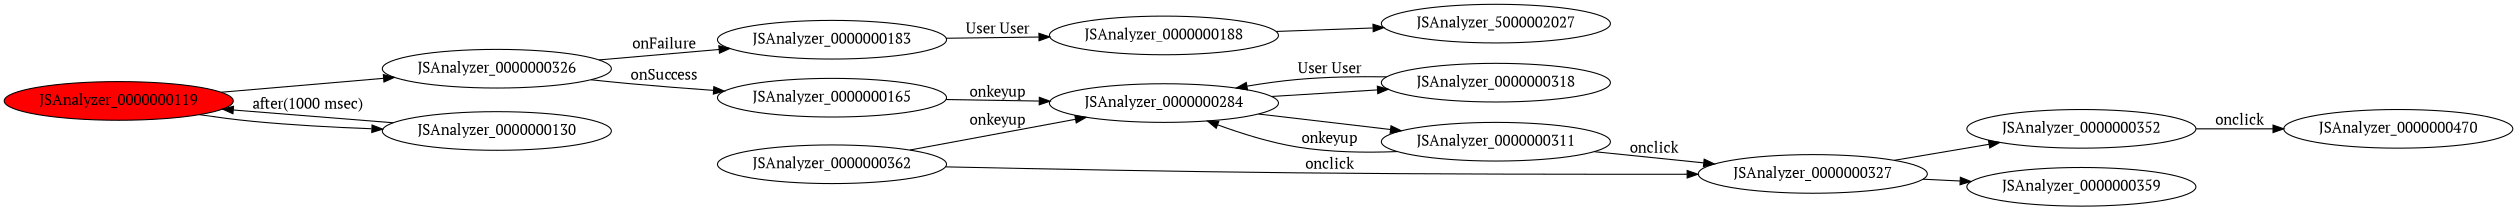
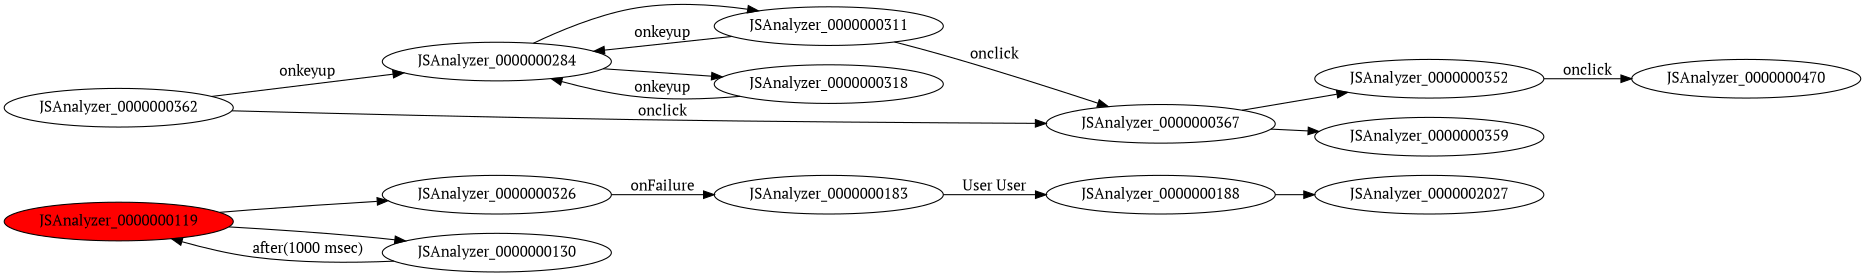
(1496, 24) -> (1429, 195)
(1330, 69) -> (663, 88)
(832, 98) -> none
(1813, 174) -> (1161, 124)
